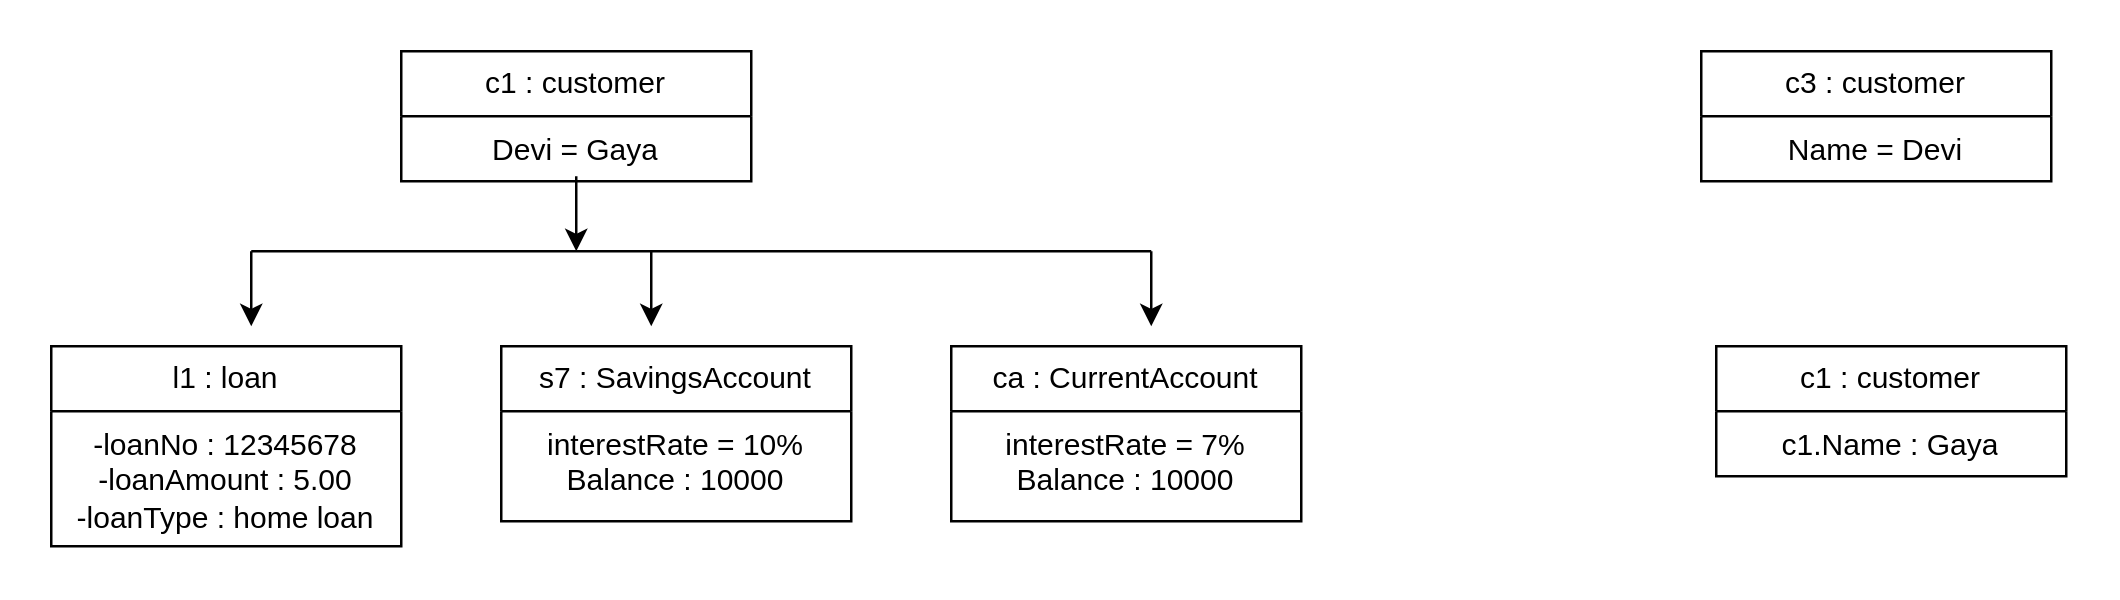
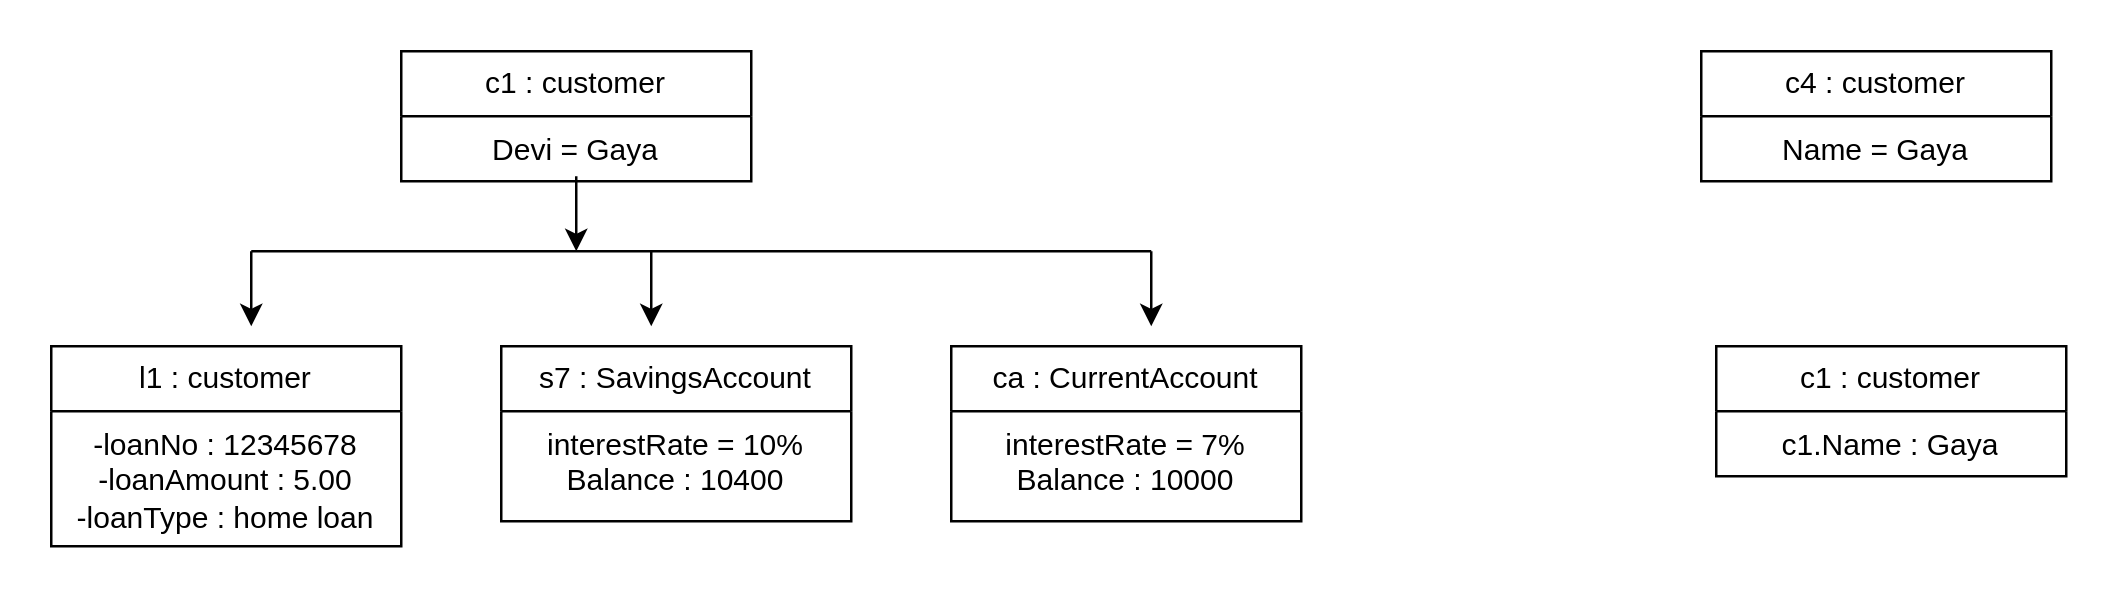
(1876, 84) -> (1876, 84)
(1876, 152) -> (1876, 152)
(226, 379) -> (226, 379)
(676, 465) -> (676, 465)
